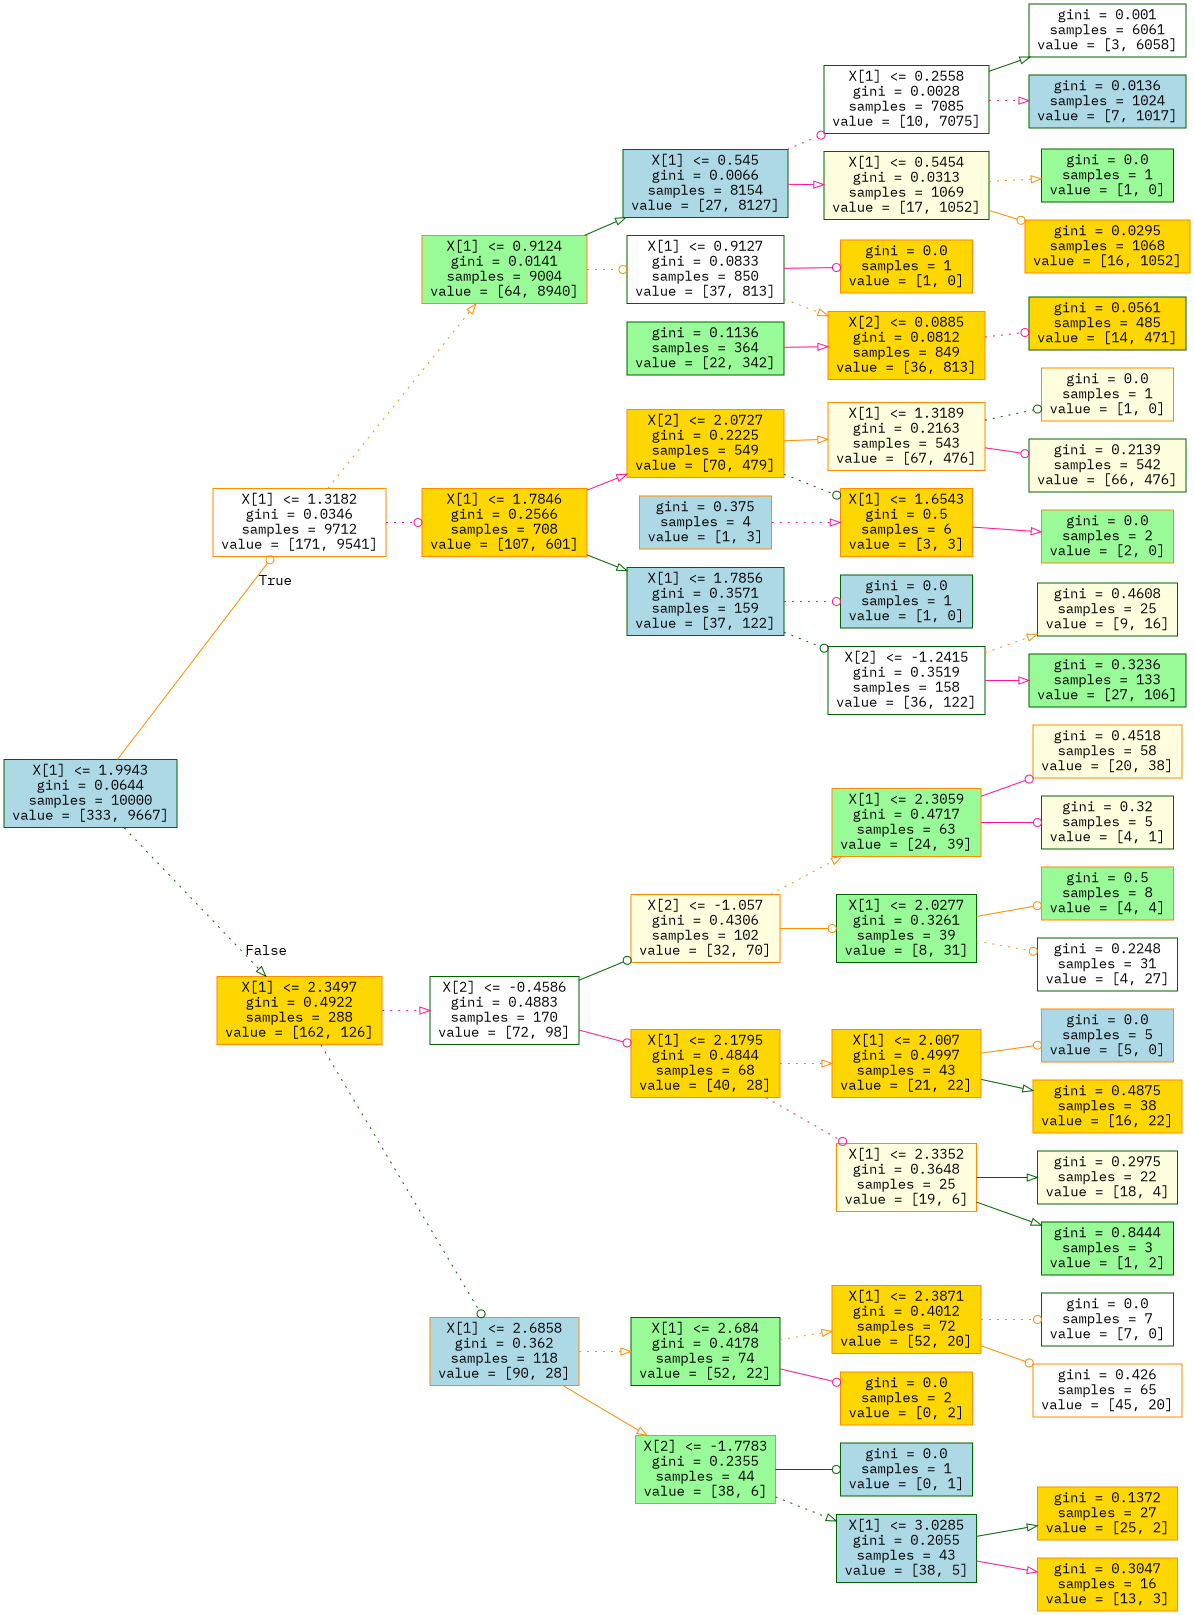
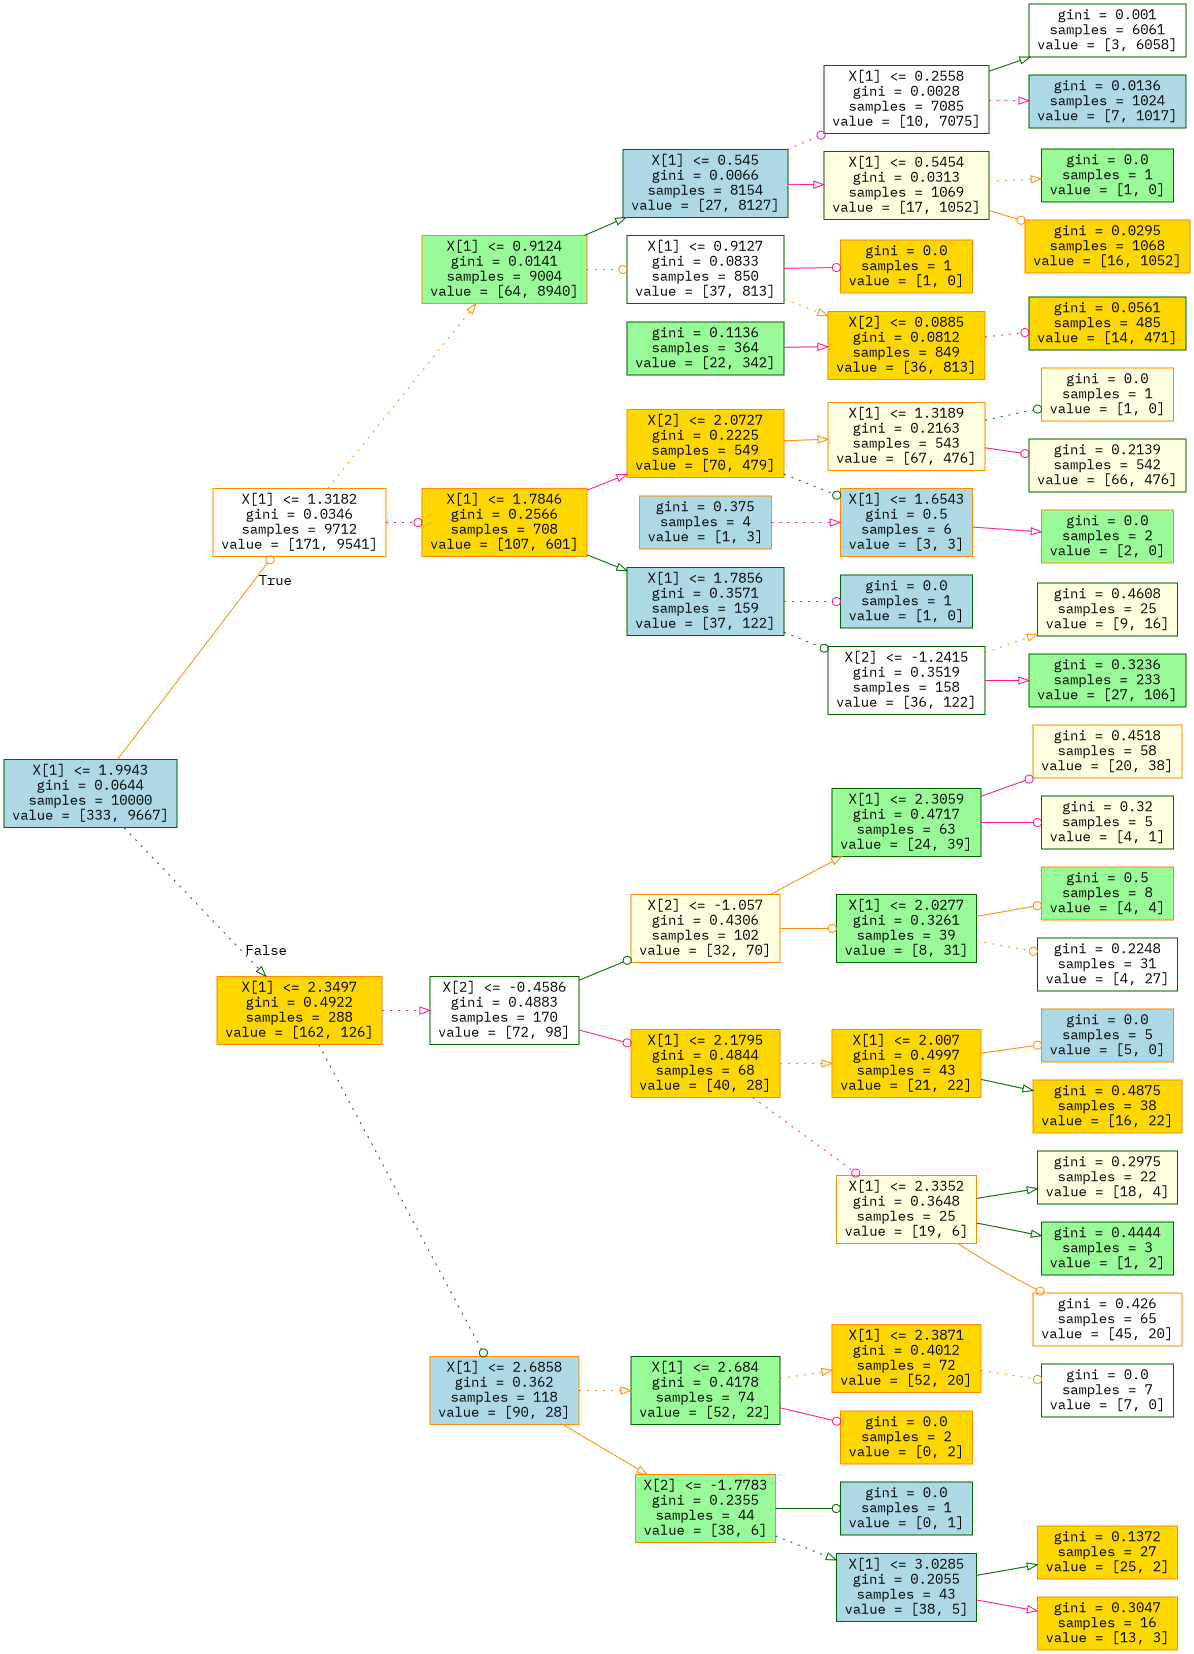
(906, 522) -> (906, 522)
(1108, 680) -> (1108, 680)
(906, 822) -> (906, 822)
(802, 878) -> (802, 878)
(1108, 1248) -> (1108, 1248)
(1003, 1354) -> (997, 1267)
